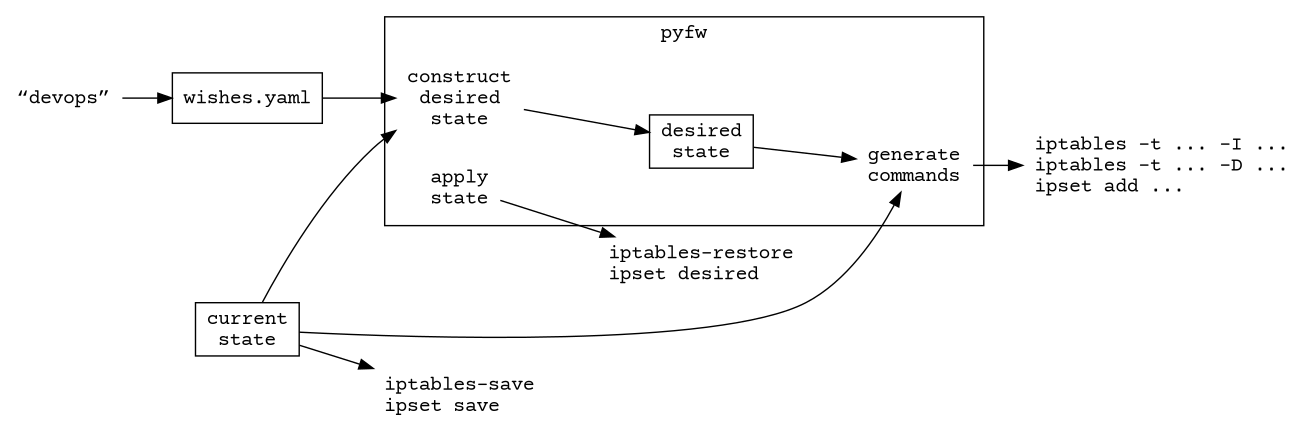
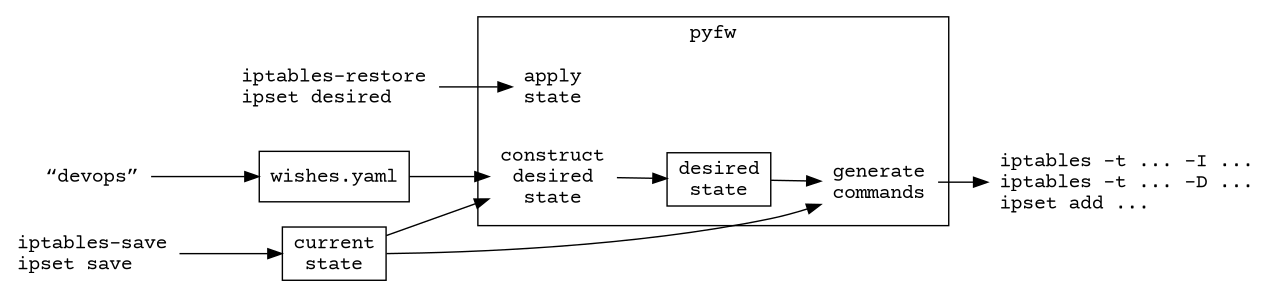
(551, 216) -> (468, 87)
(330, 355) -> (224, 254)
